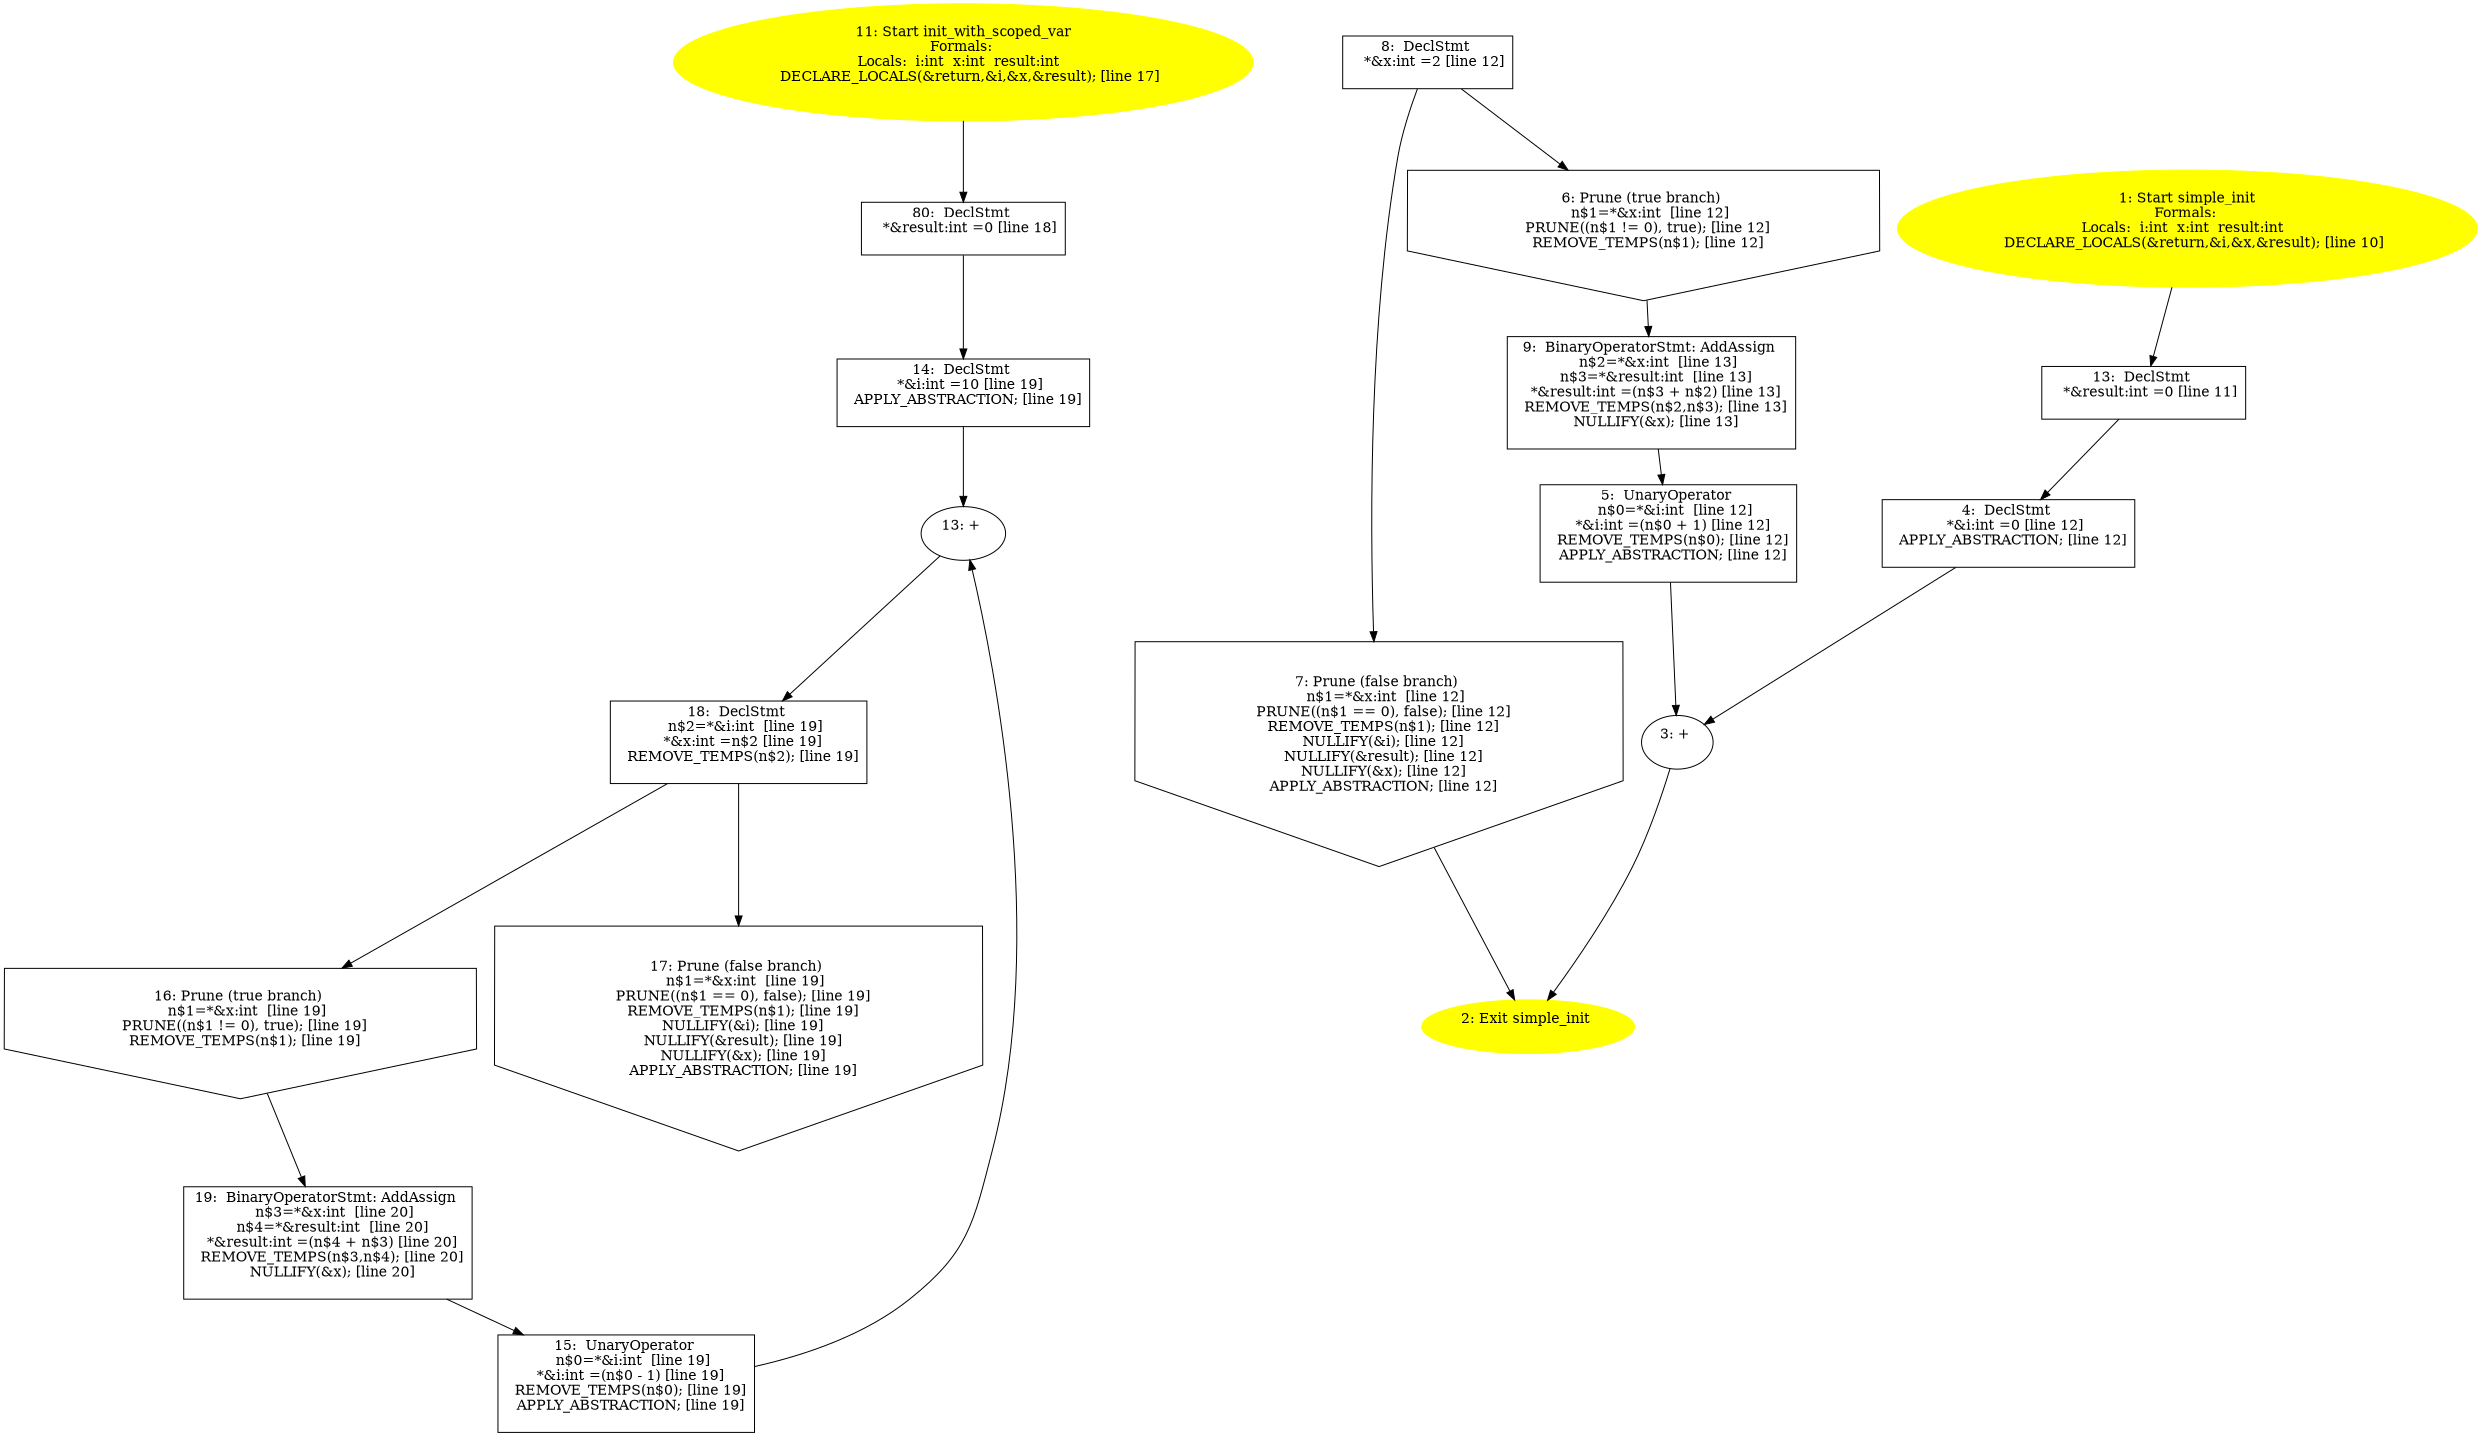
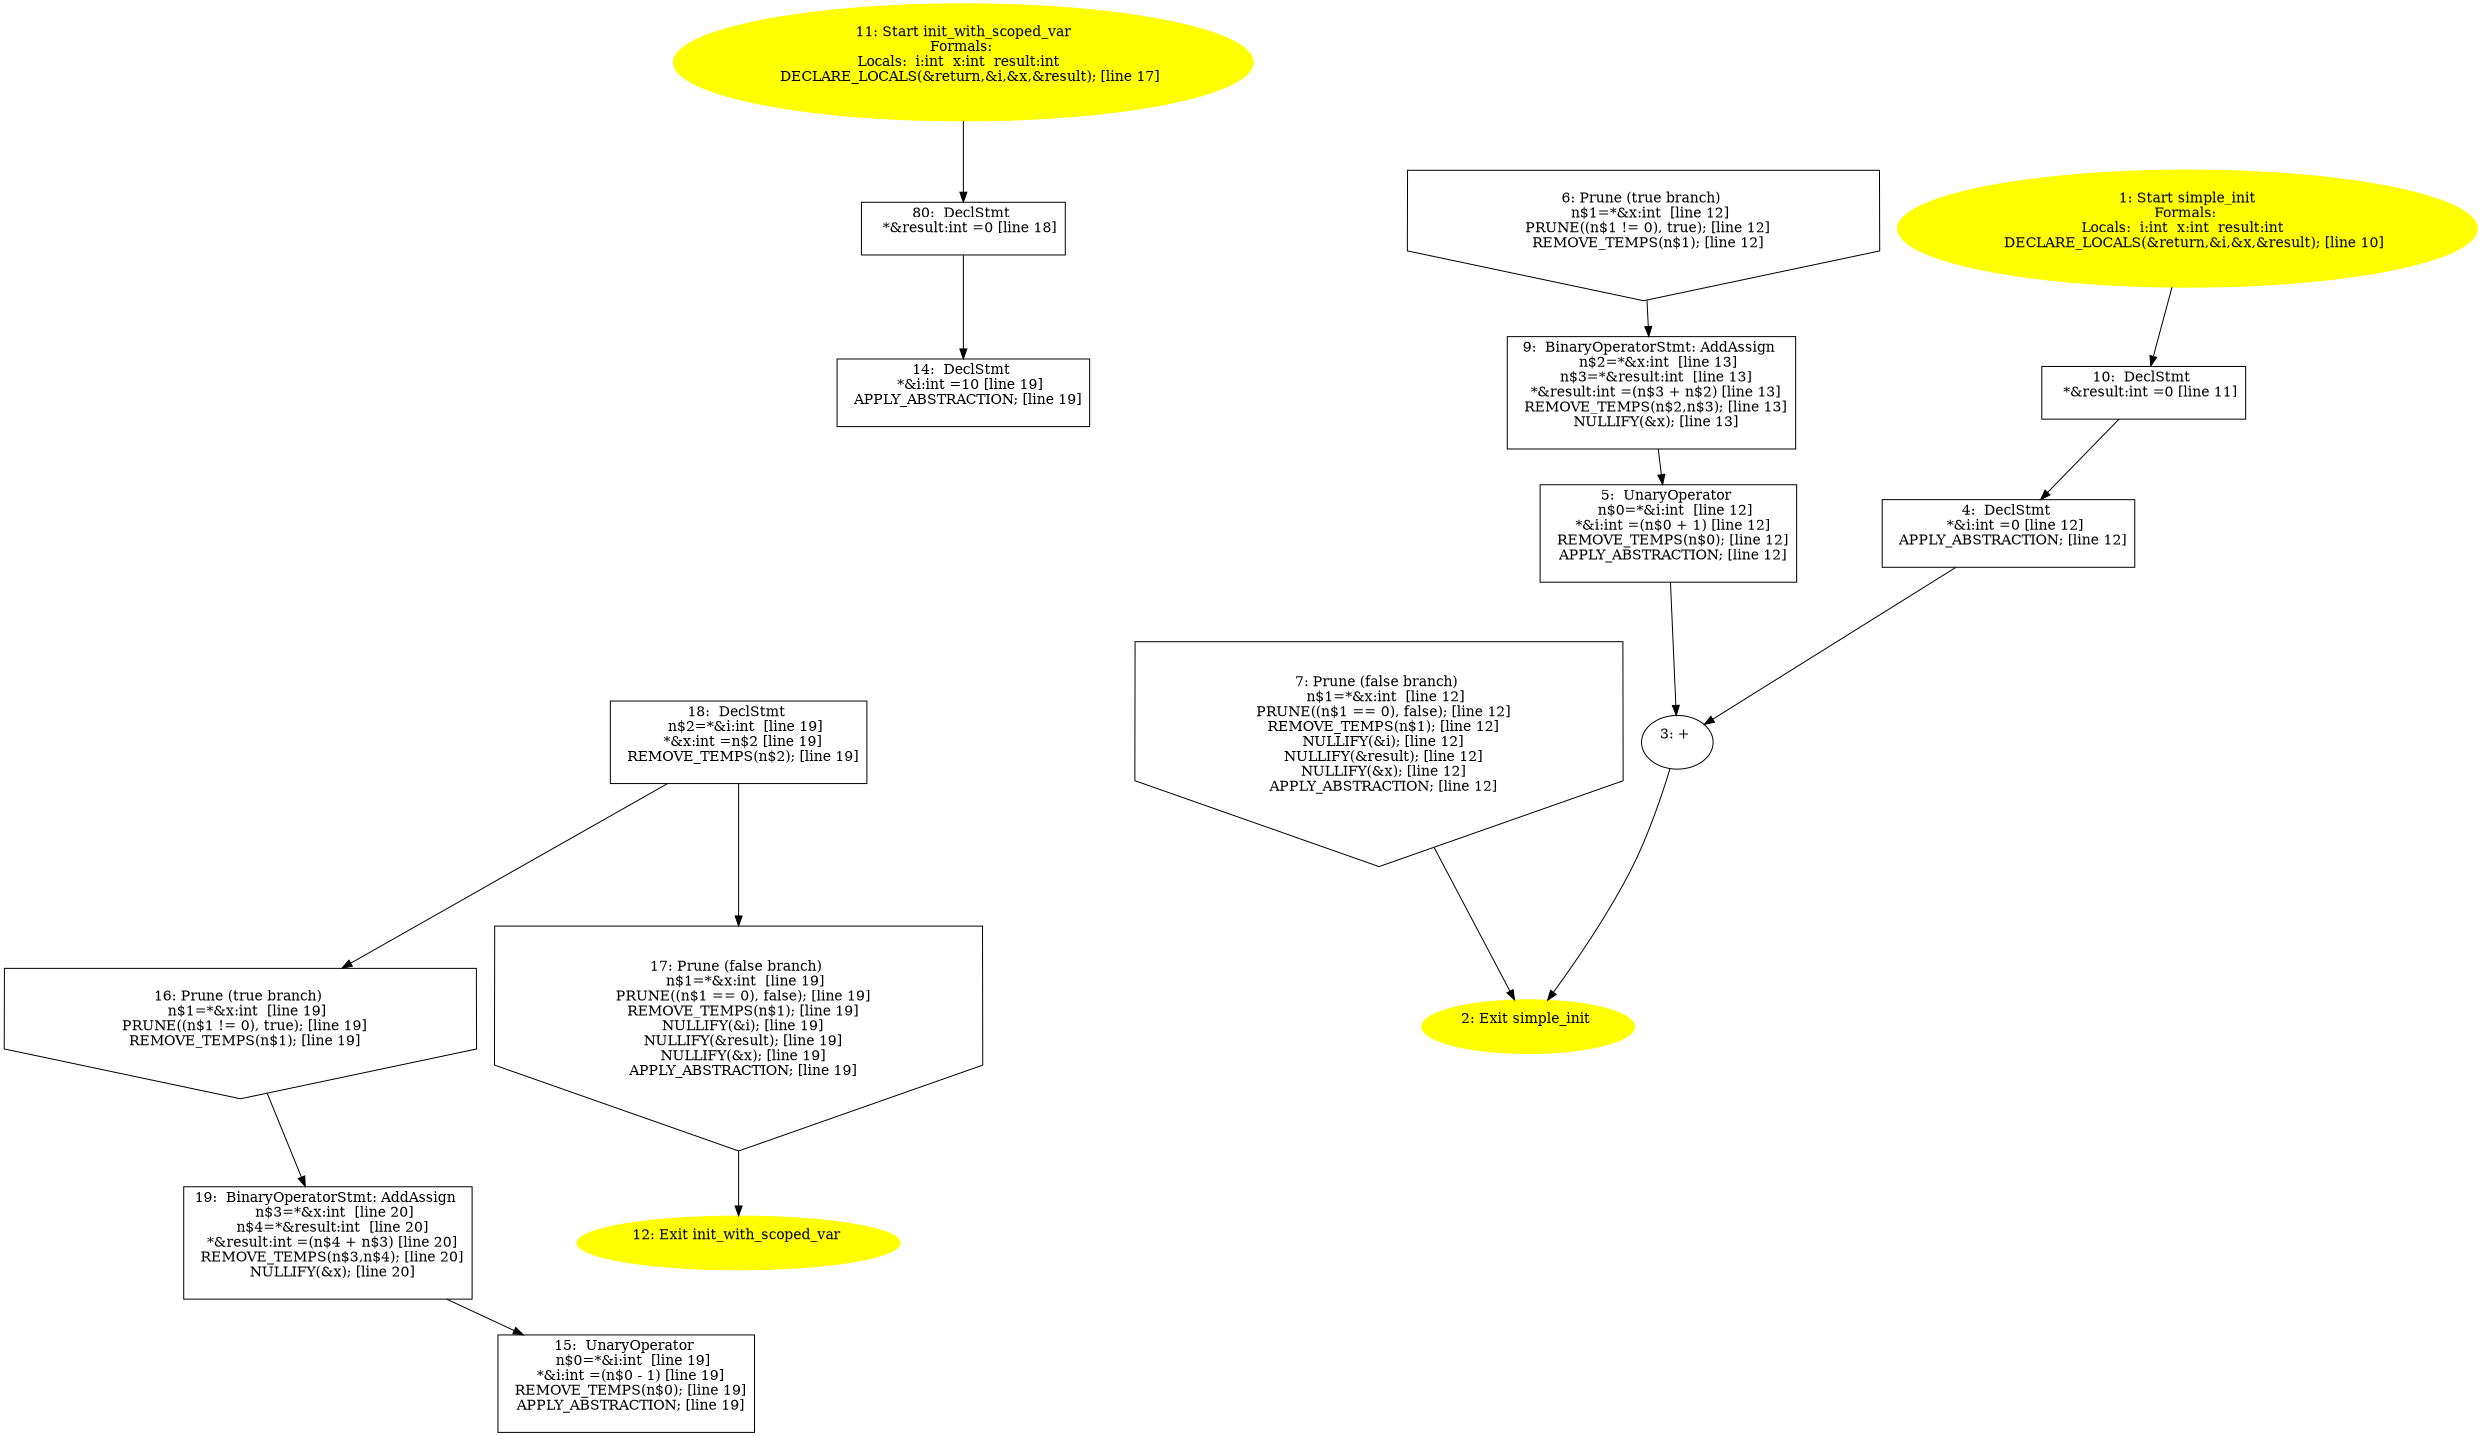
(1428, 62) -> none
(2144, 393) -> (2144, 393)
(963, 533) -> none
none -> (739, 1243)
